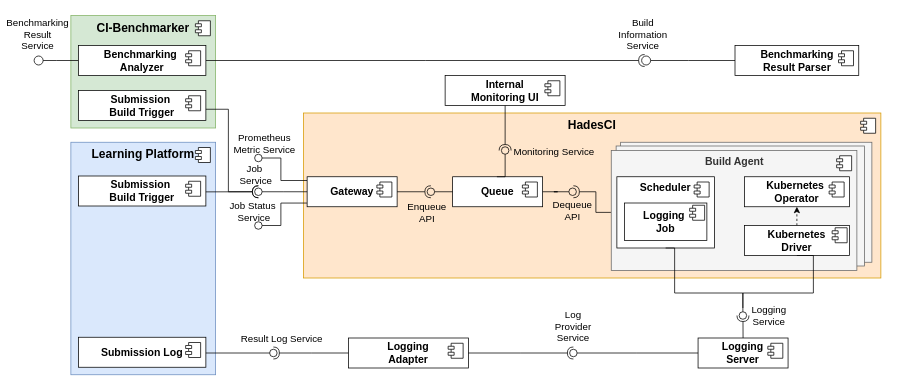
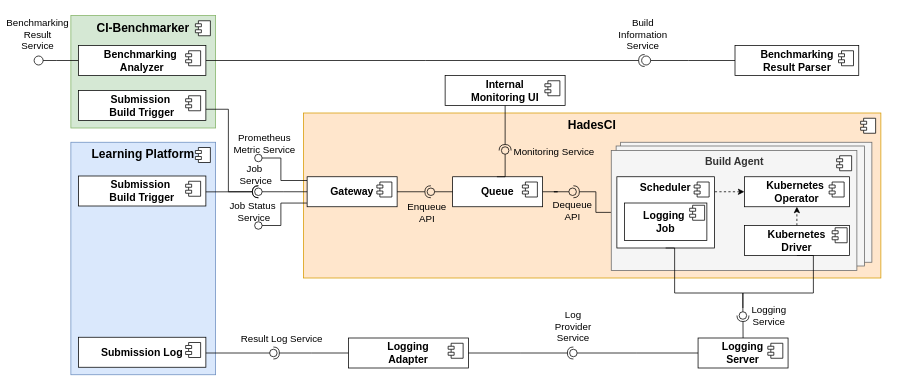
none -> (727, 192)
